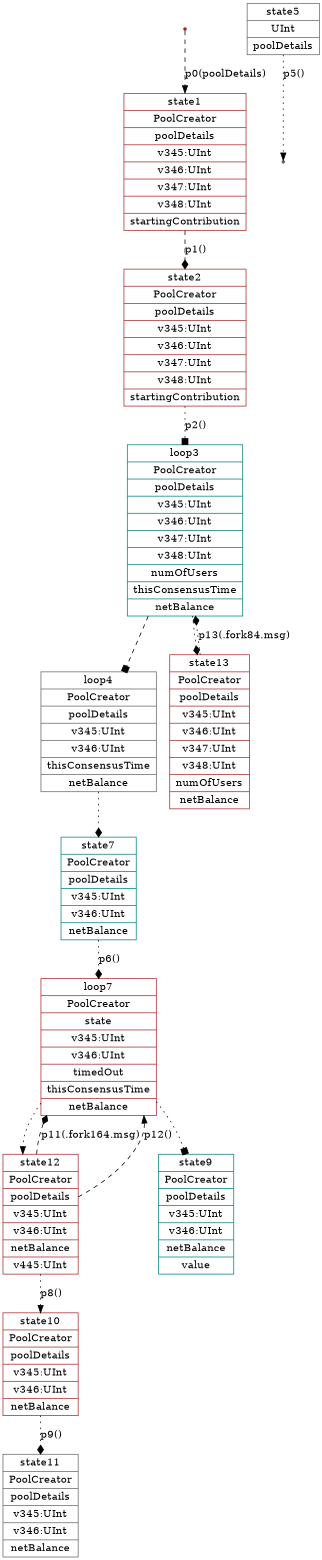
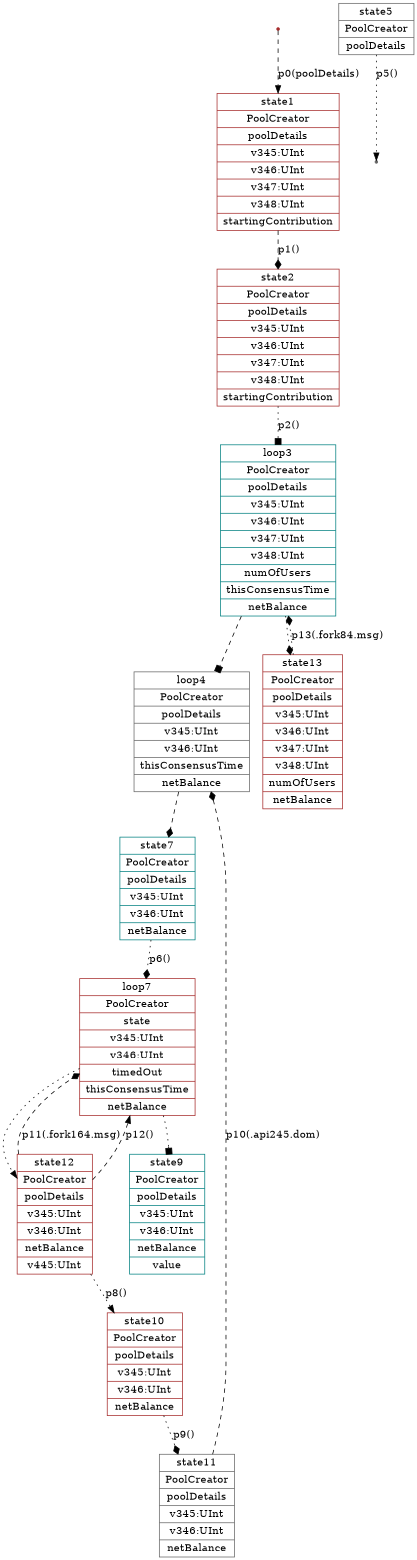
(283, 29) -> (376, 29)
(99, 810) -> (175, 810)
none -> (226, 1128)
